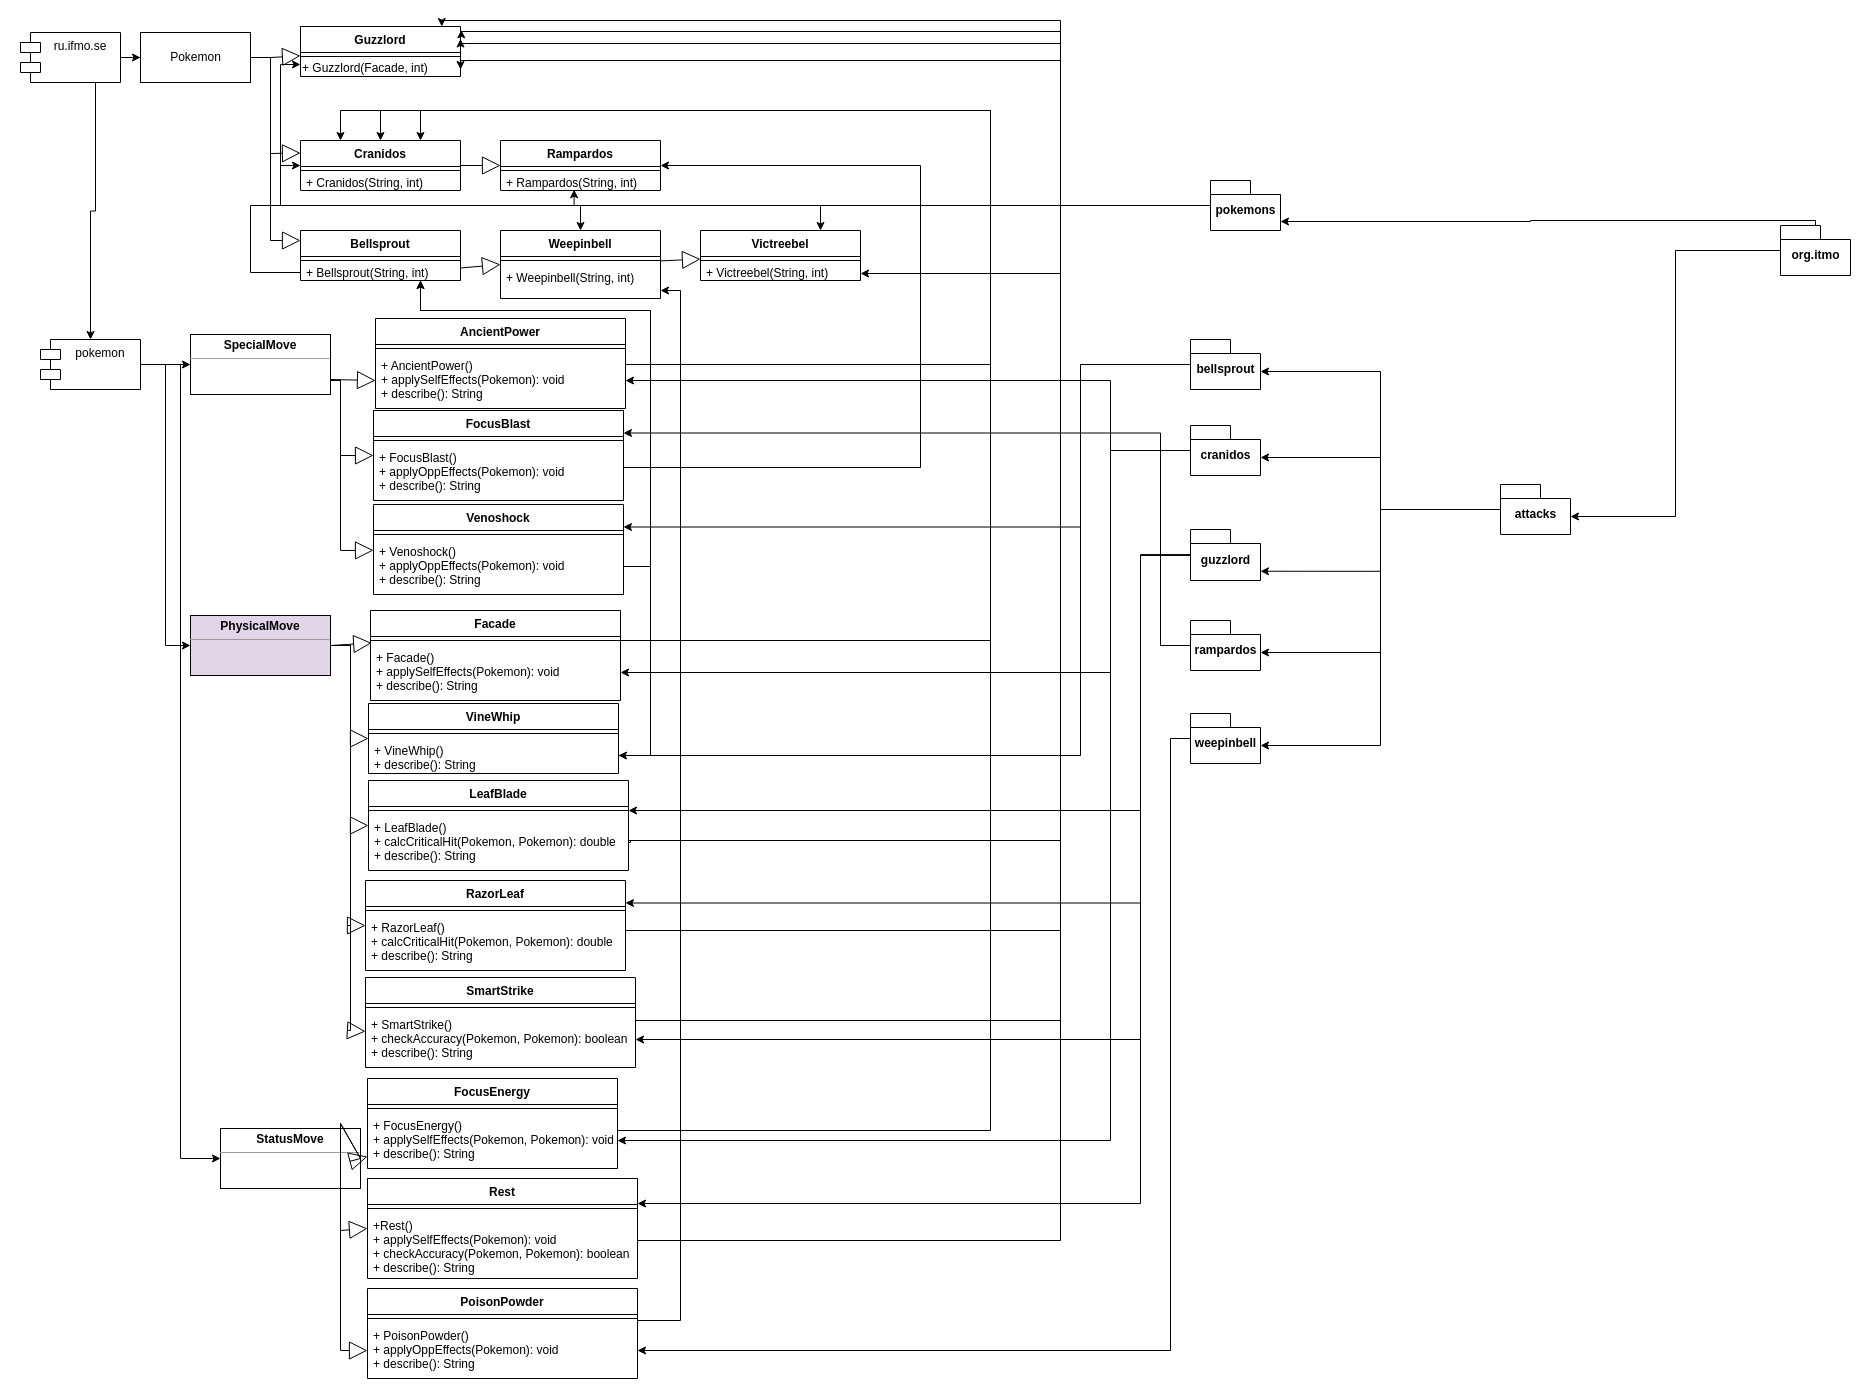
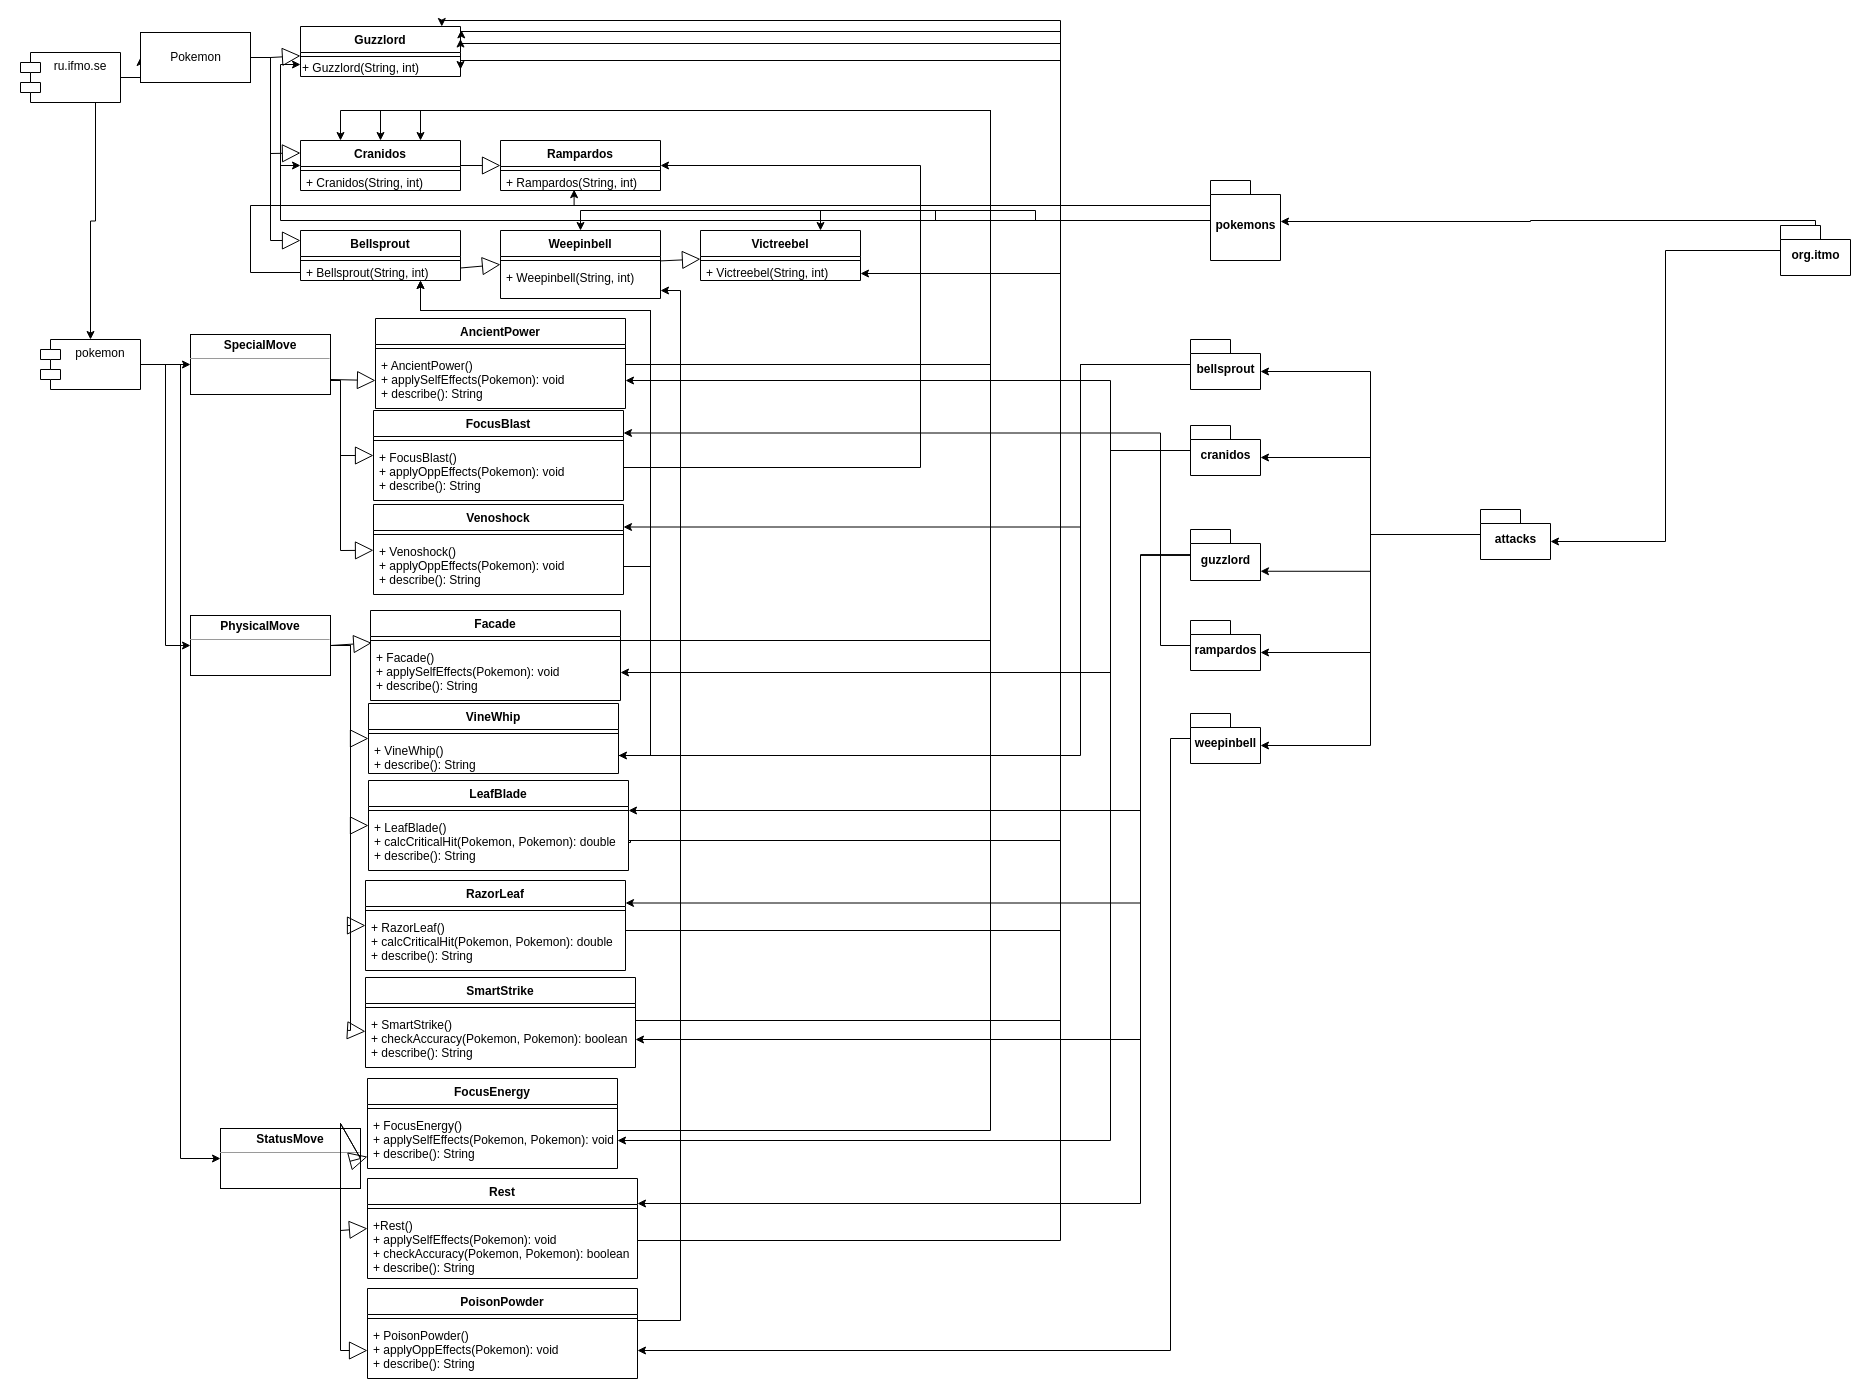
(71, 58) -> (71, 78)
(372, 69) -> (370, 69)
(1246, 206) -> (1246, 221)
(1536, 510) -> (1516, 535)
(261, 646) -> (261, 646)
